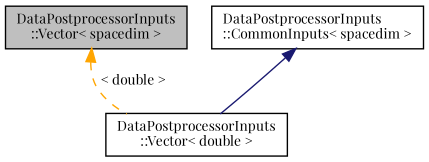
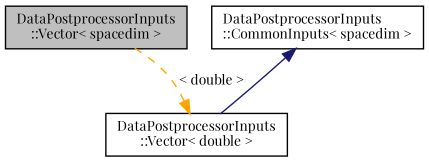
(101, 93) -> (164, 71)
